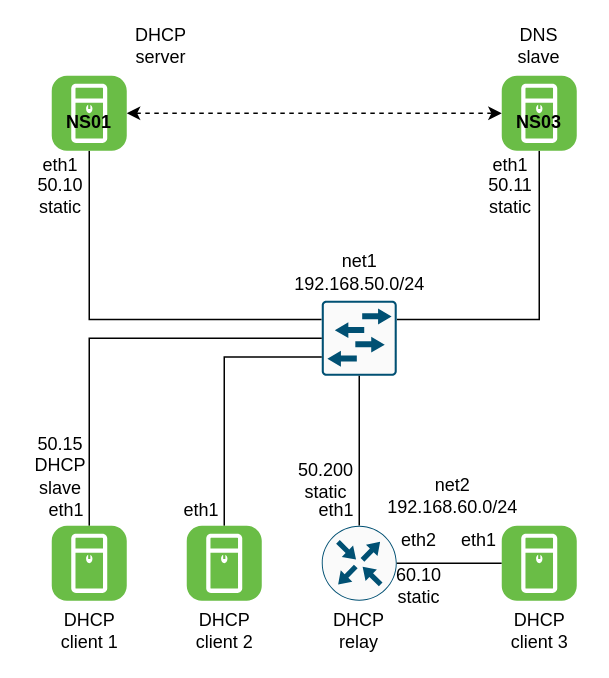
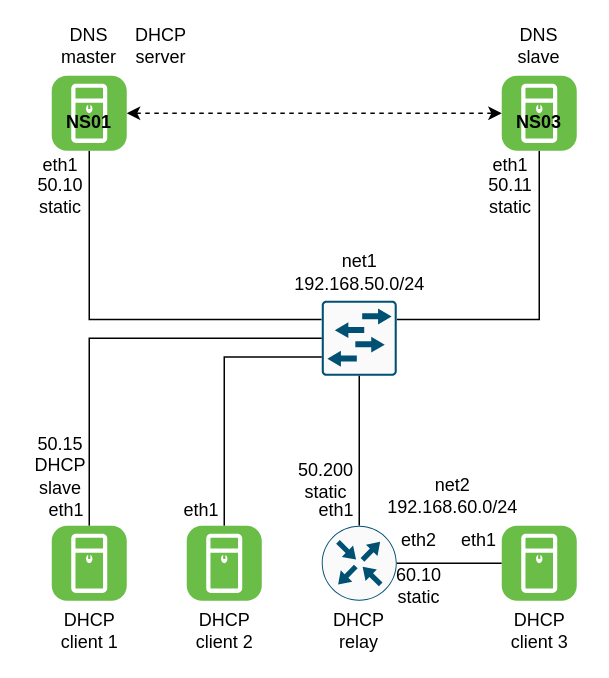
none -> (89, 46)
